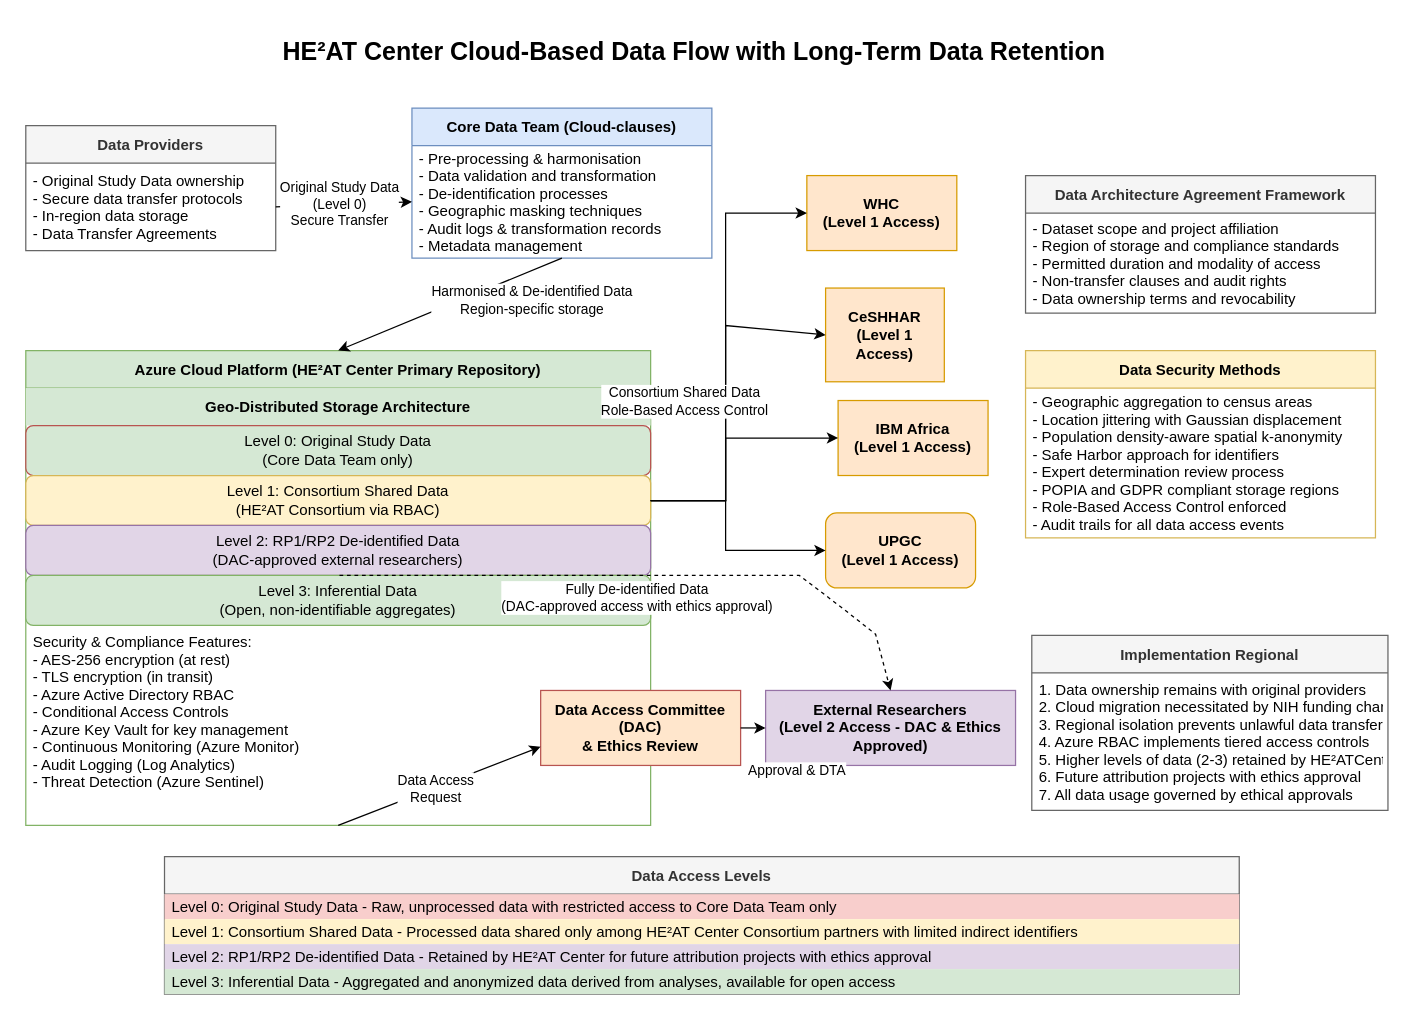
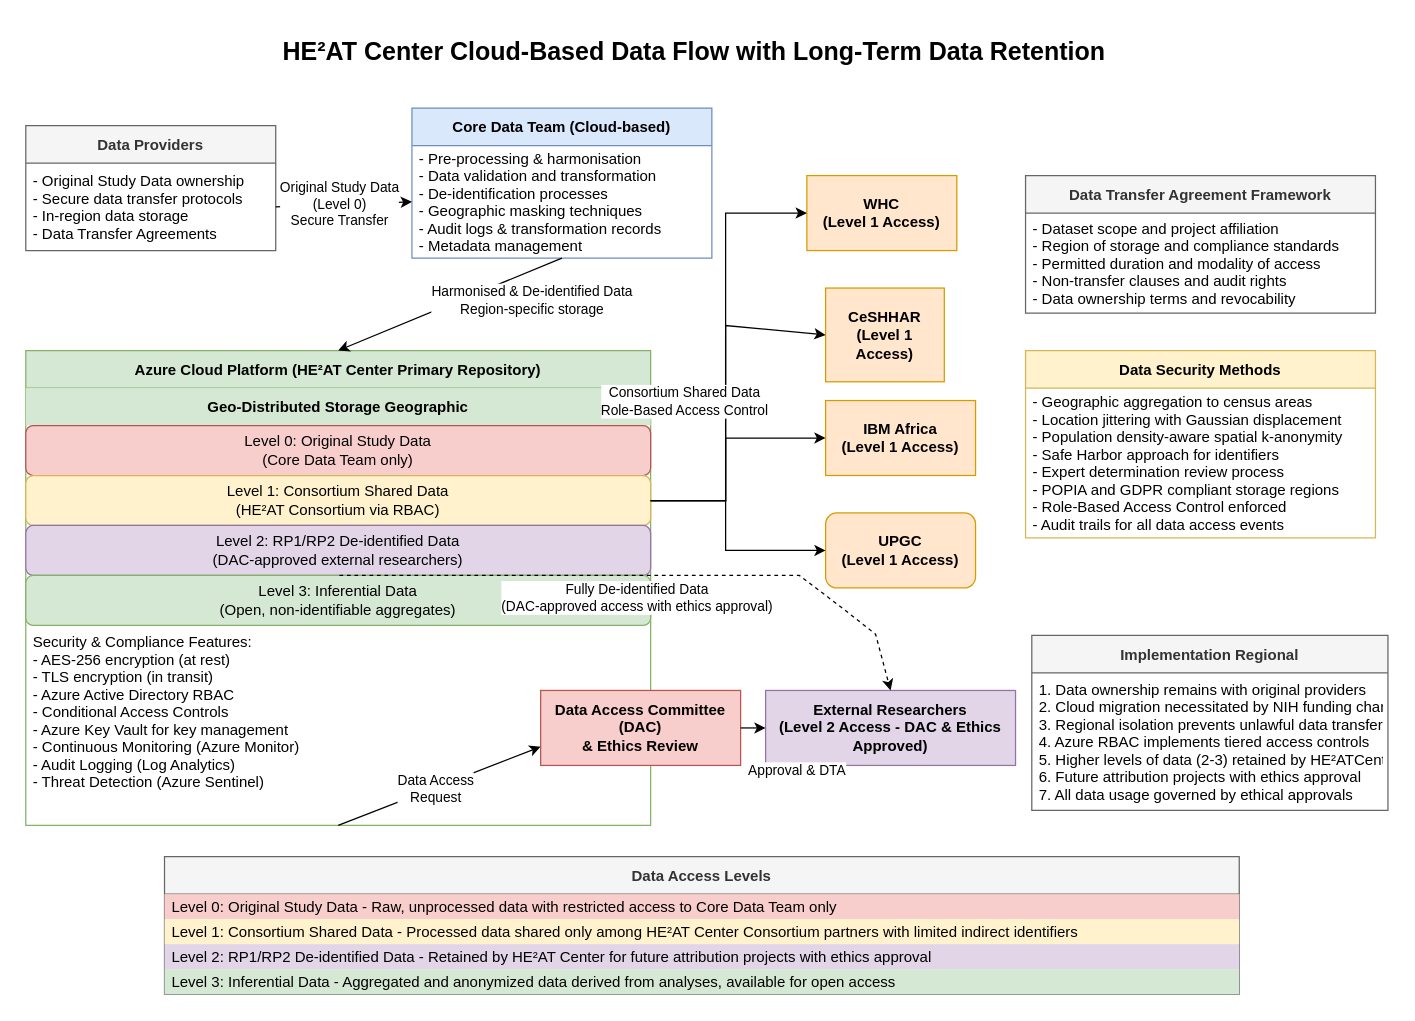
(561, 128) -> (561, 128)
(1200, 195) -> (1200, 195)
(338, 408) -> (338, 408)
(913, 438) -> (901, 438)
(338, 451) -> (338, 451)
(641, 728) -> (641, 728)
